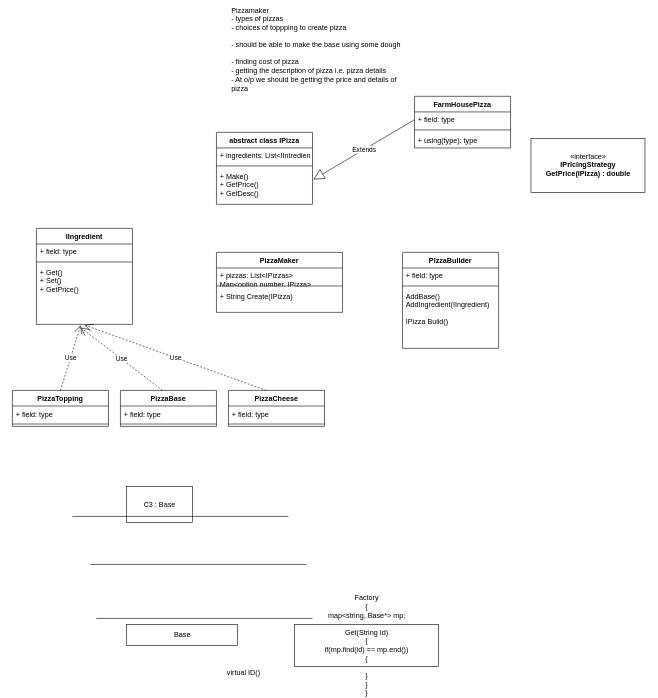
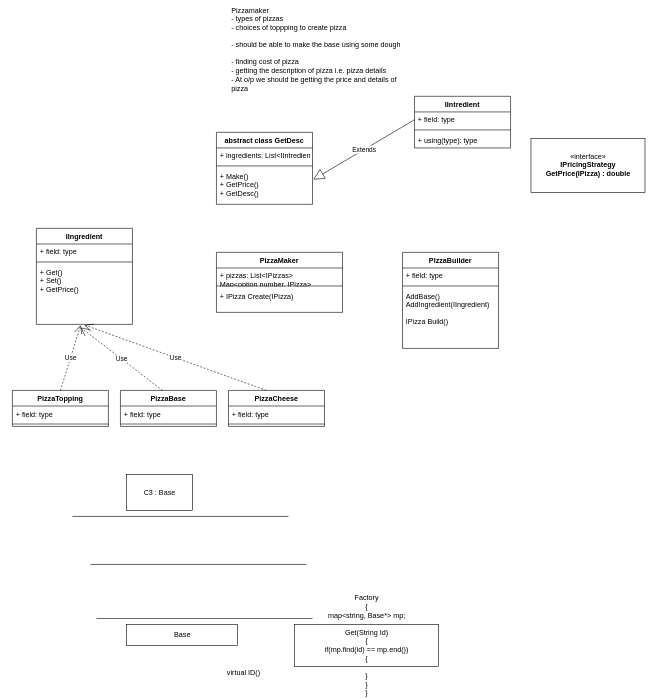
(462, 104) -> (462, 104)
(264, 140) -> (264, 140)
(262, 296) -> (262, 296)
(159, 504) -> (159, 492)
